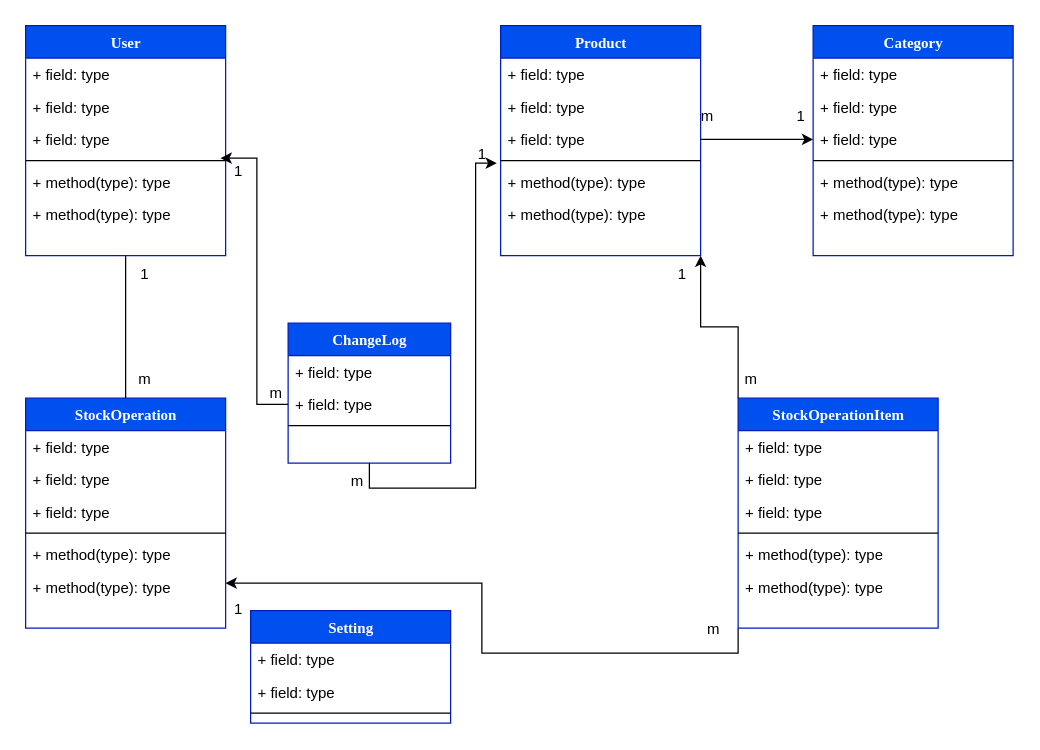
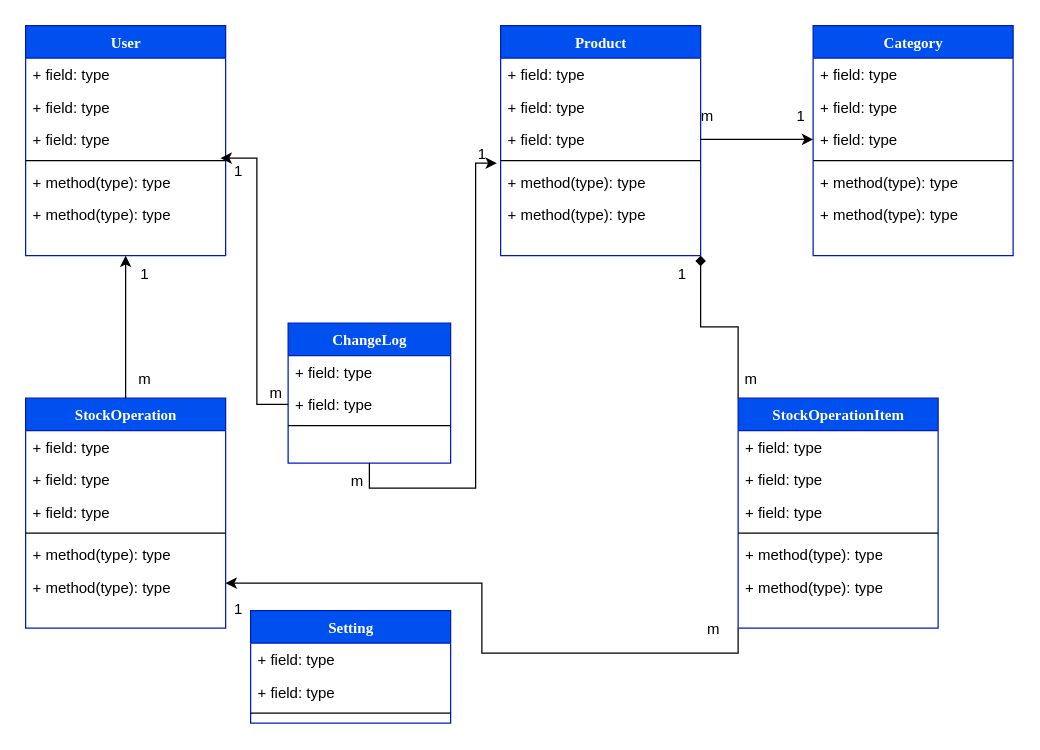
(126, 262) -> (126, 266)
(701, 266) -> (701, 266)
